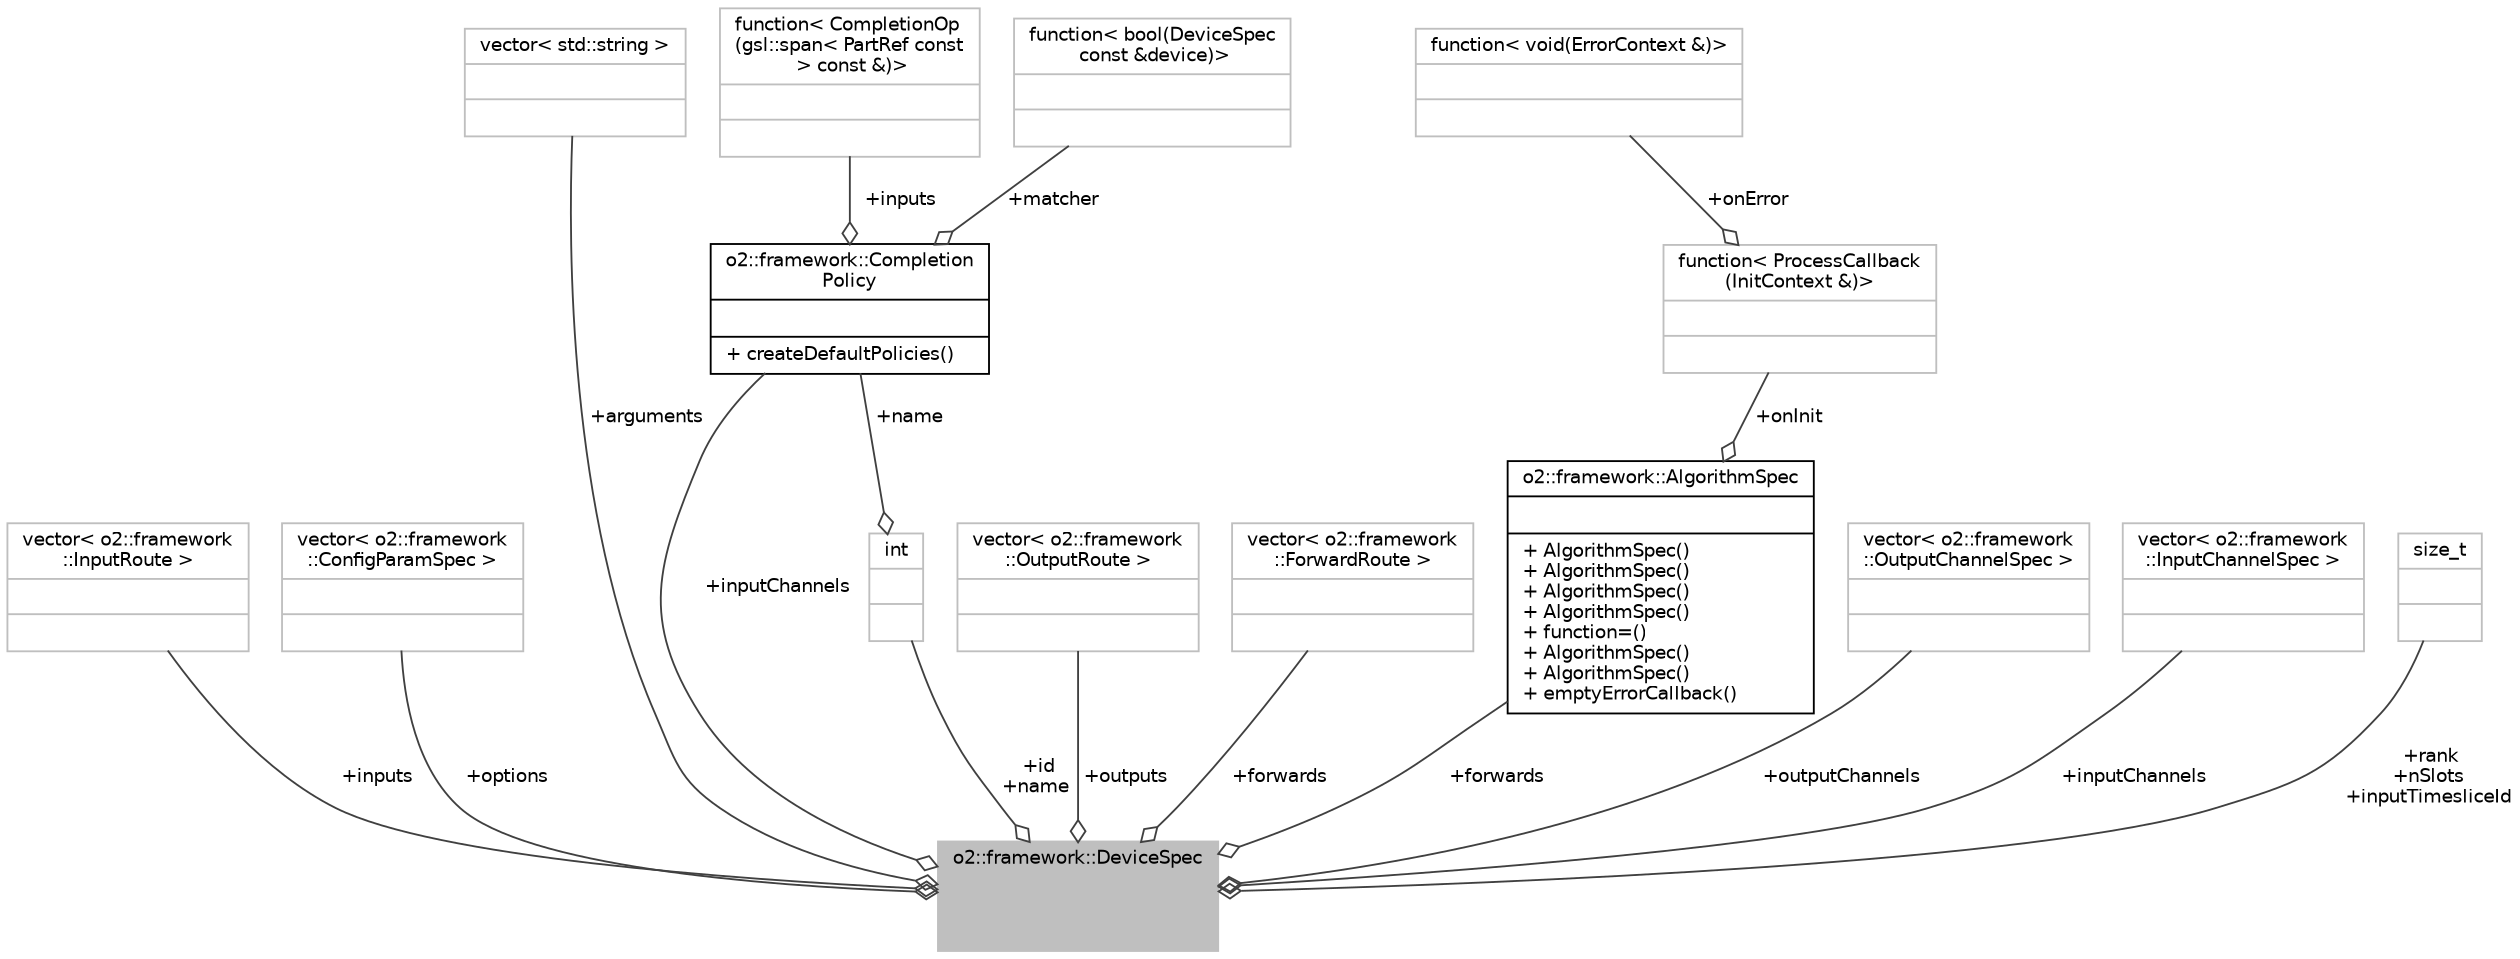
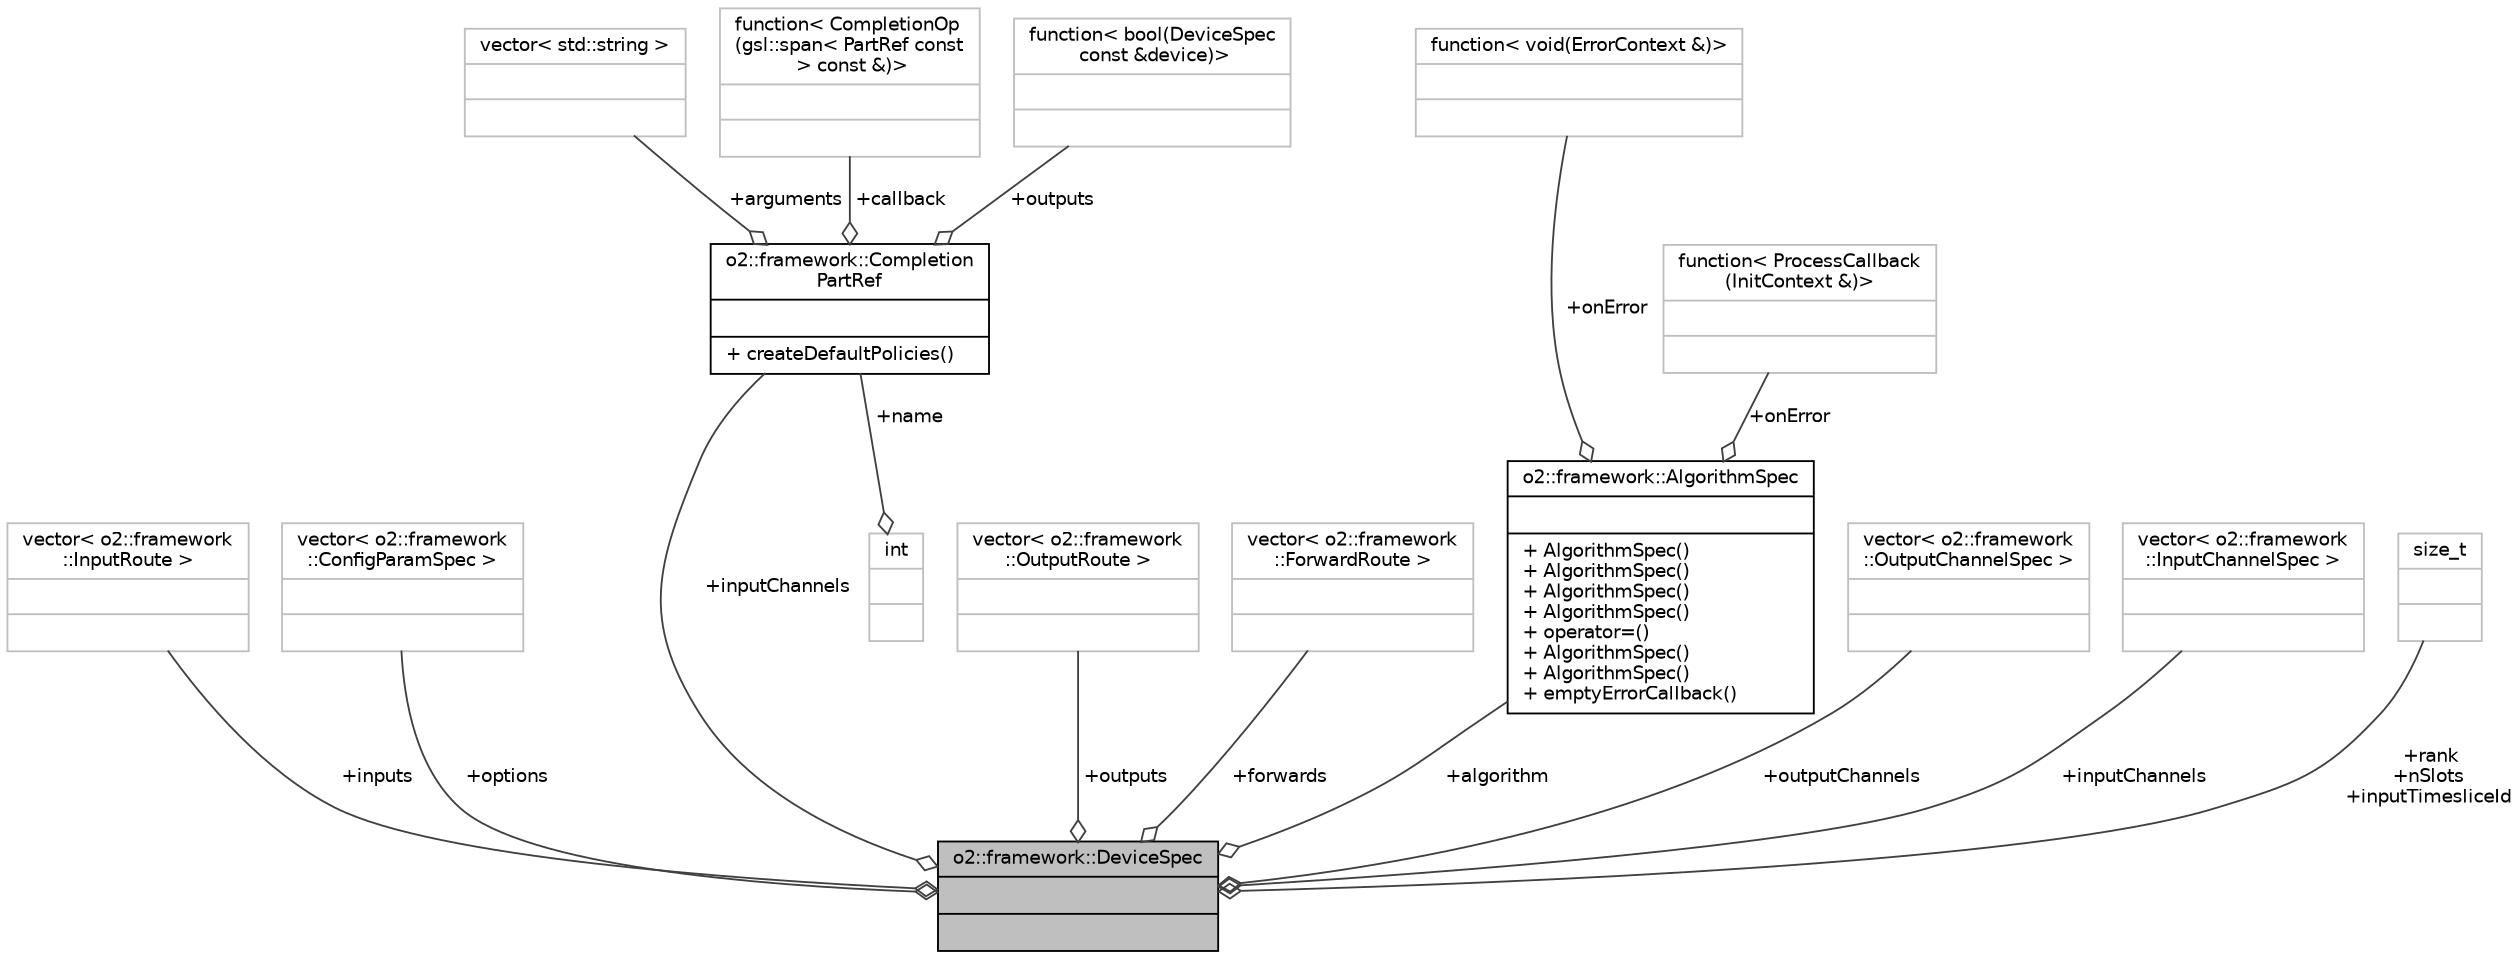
(1676, 182) -> (1552, 290)
(898, 200) -> (898, 200)
(1050, 200) -> (1050, 200)
(850, 281) -> (850, 281)
(1787, 417) -> (1787, 417)
(614, 590) -> (691, 184)
(1585, 633) -> (1586, 633)
(954, 738) -> none
(1495, 777) -> (1495, 777)
(1078, 896) -> (1078, 896)
